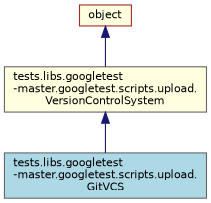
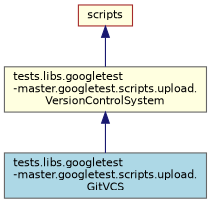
(105, 15) -> (105, 15)
